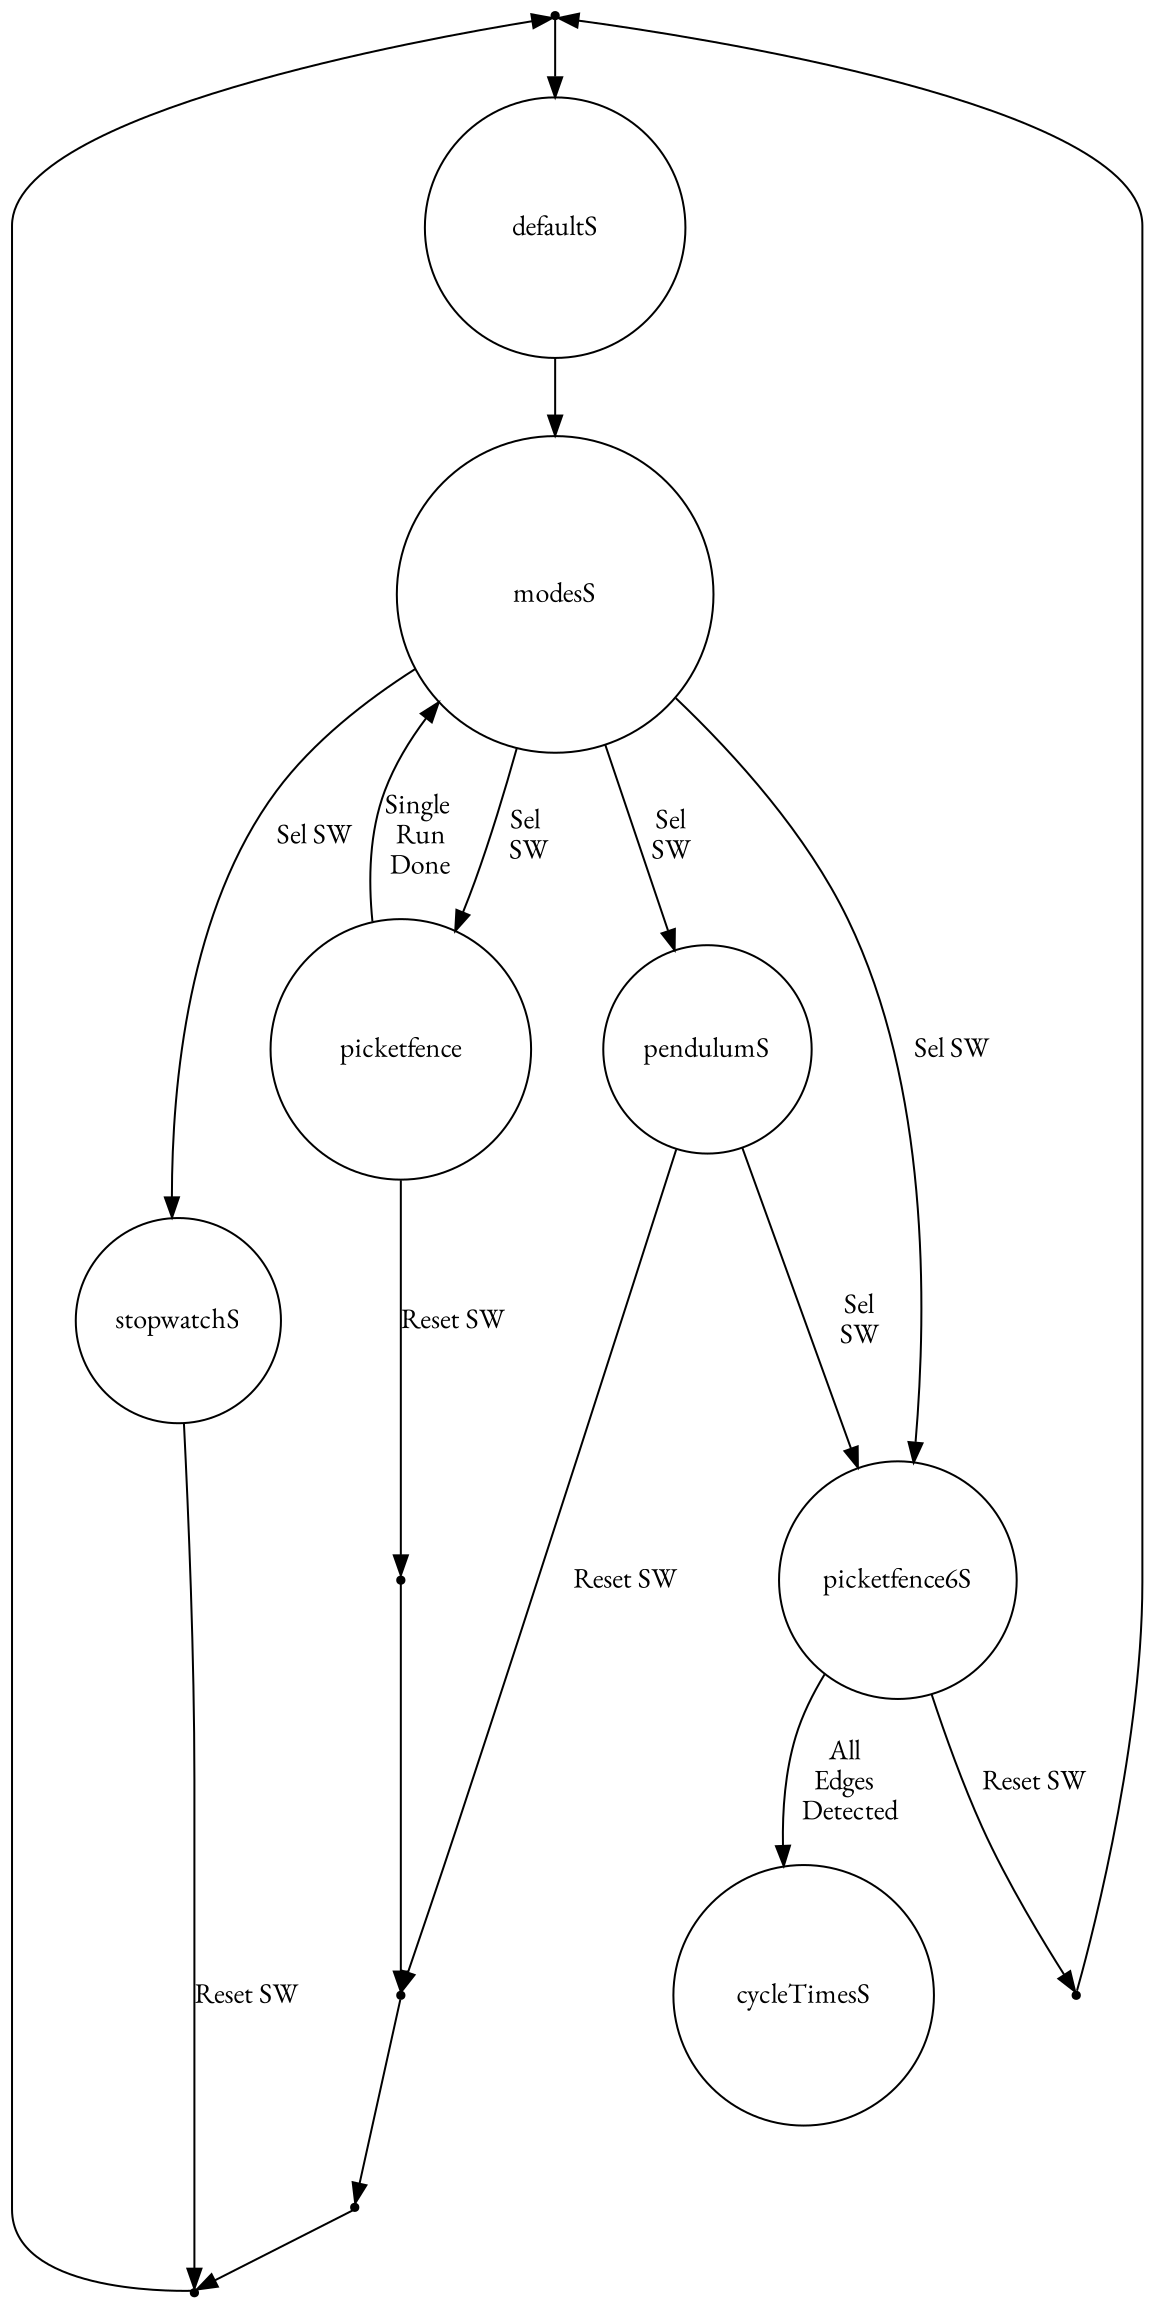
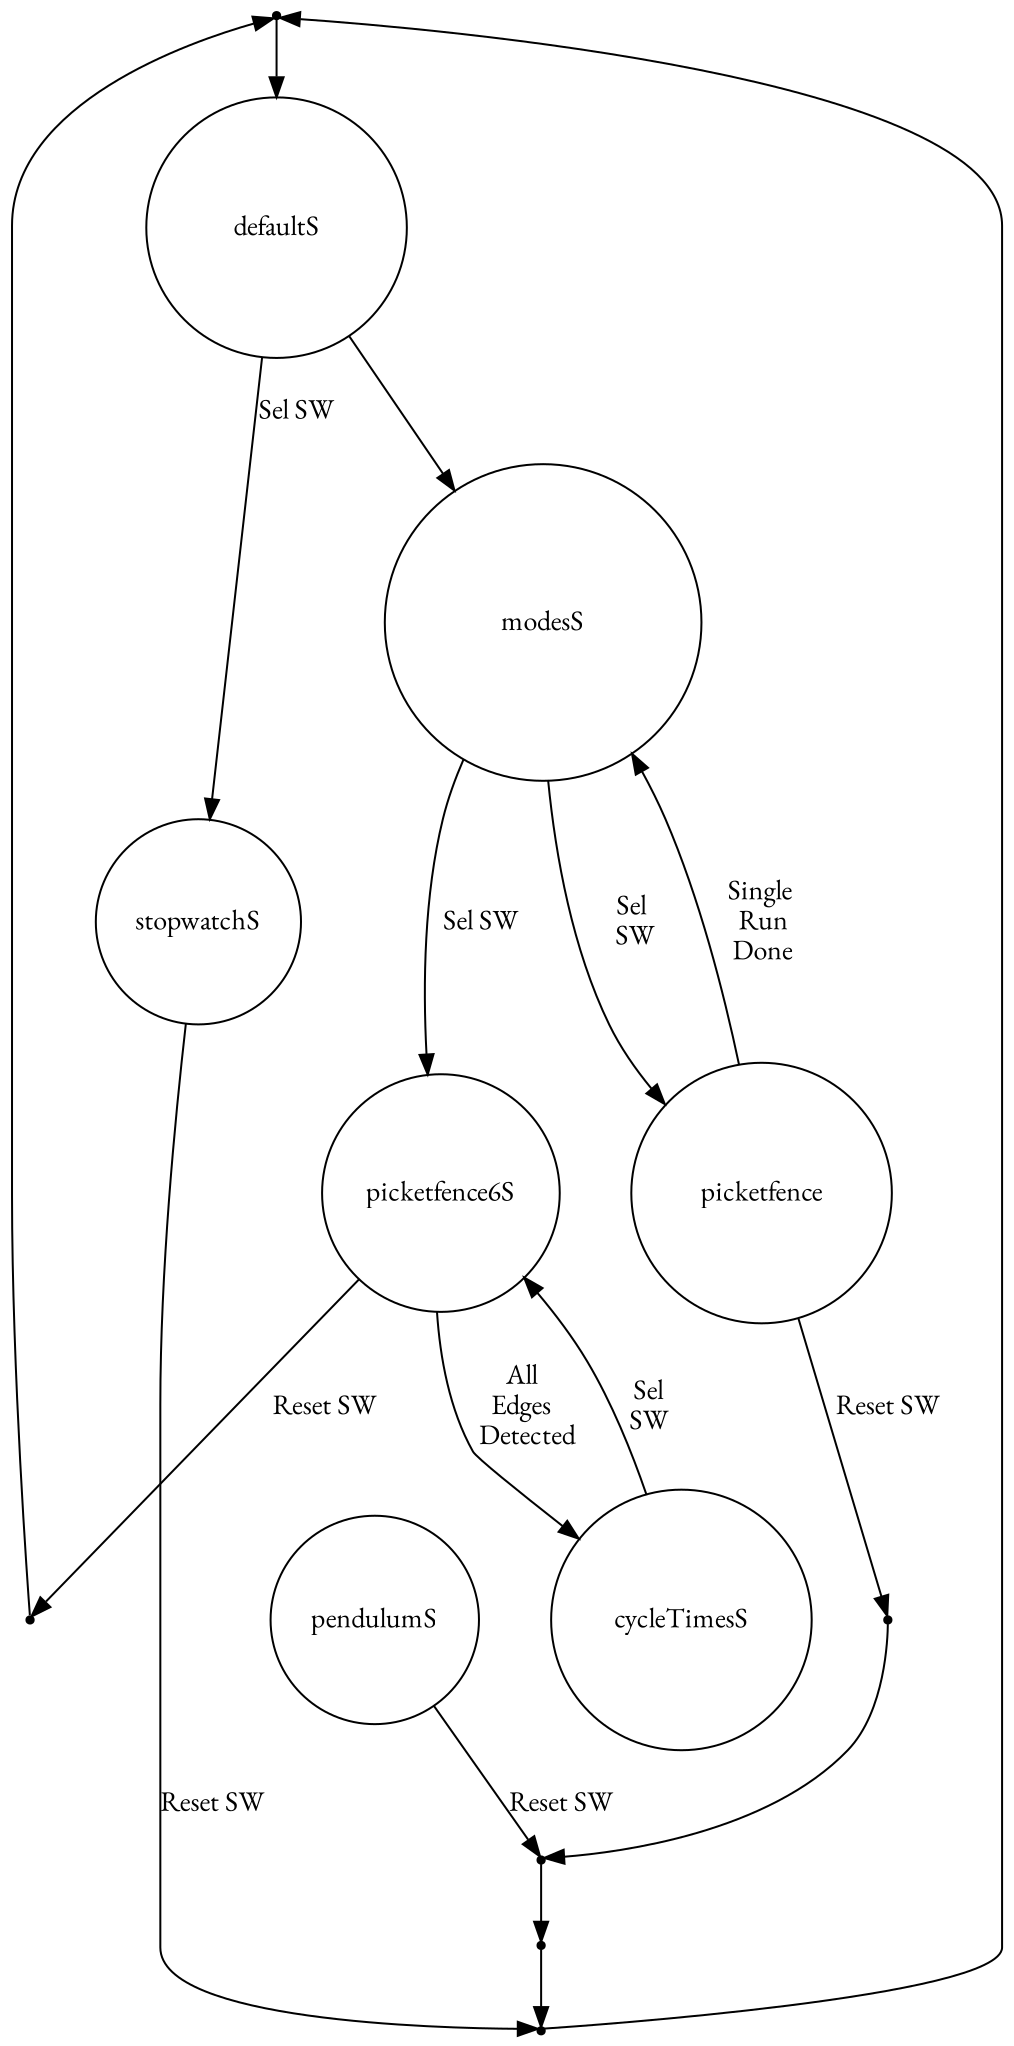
(637, 838) -> none
(220, 897) -> (237, 579)
(797, 1298) -> (602, 1388)
